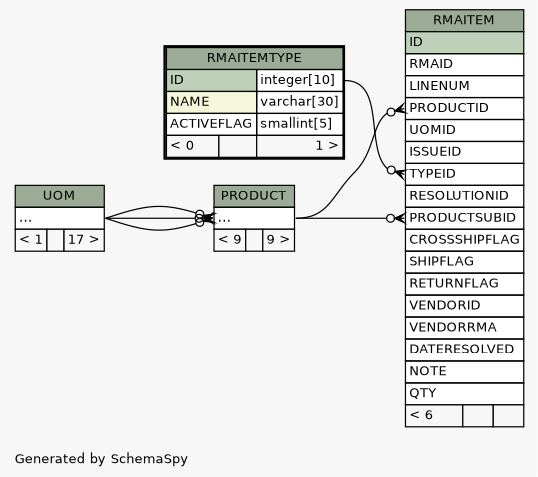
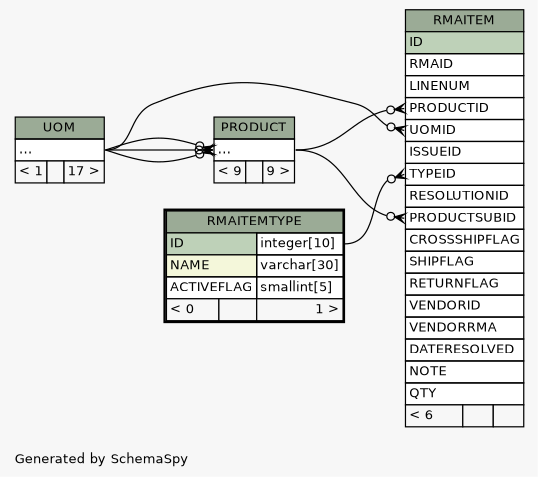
none -> (239, 83)
